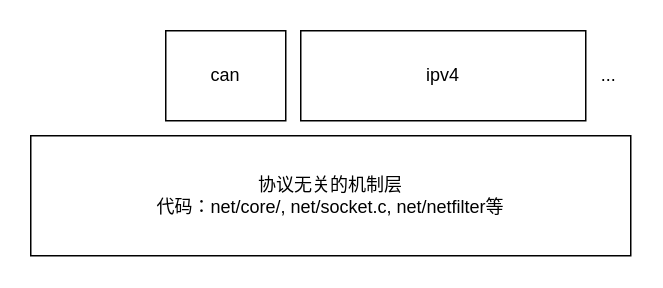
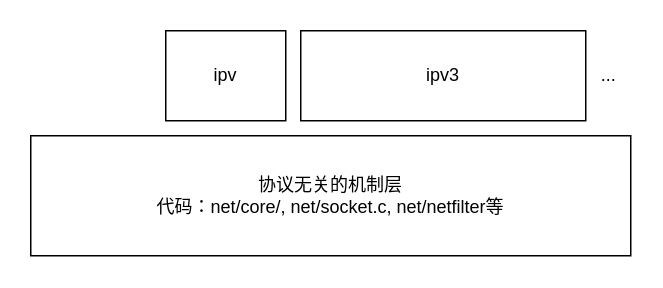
(226, 76) -> (226, 76)
(443, 76) -> (443, 76)
